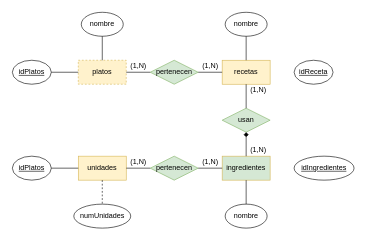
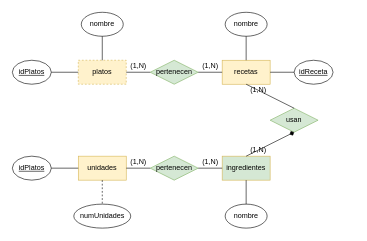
none -> (282, 72)
(246, 120) -> (294, 120)
(324, 168) -> none
